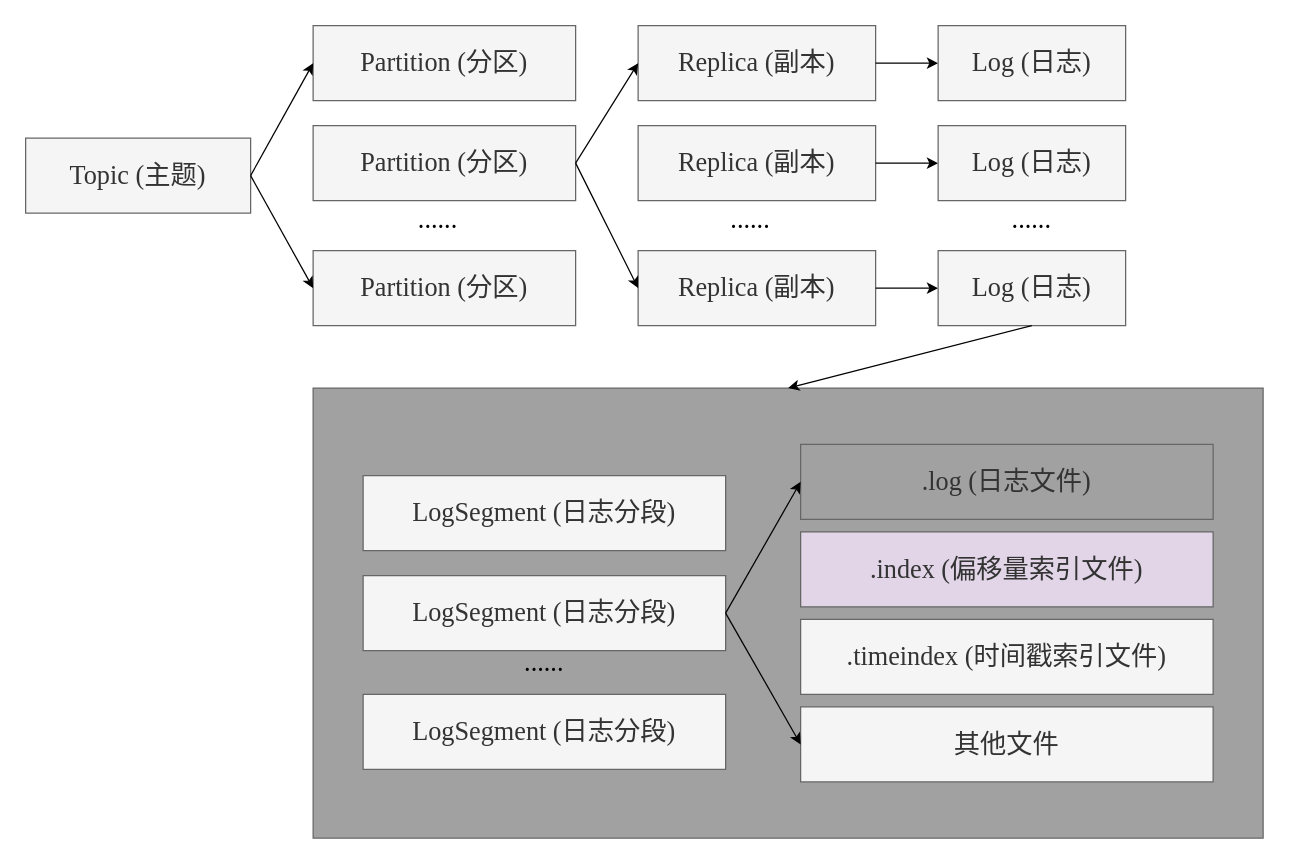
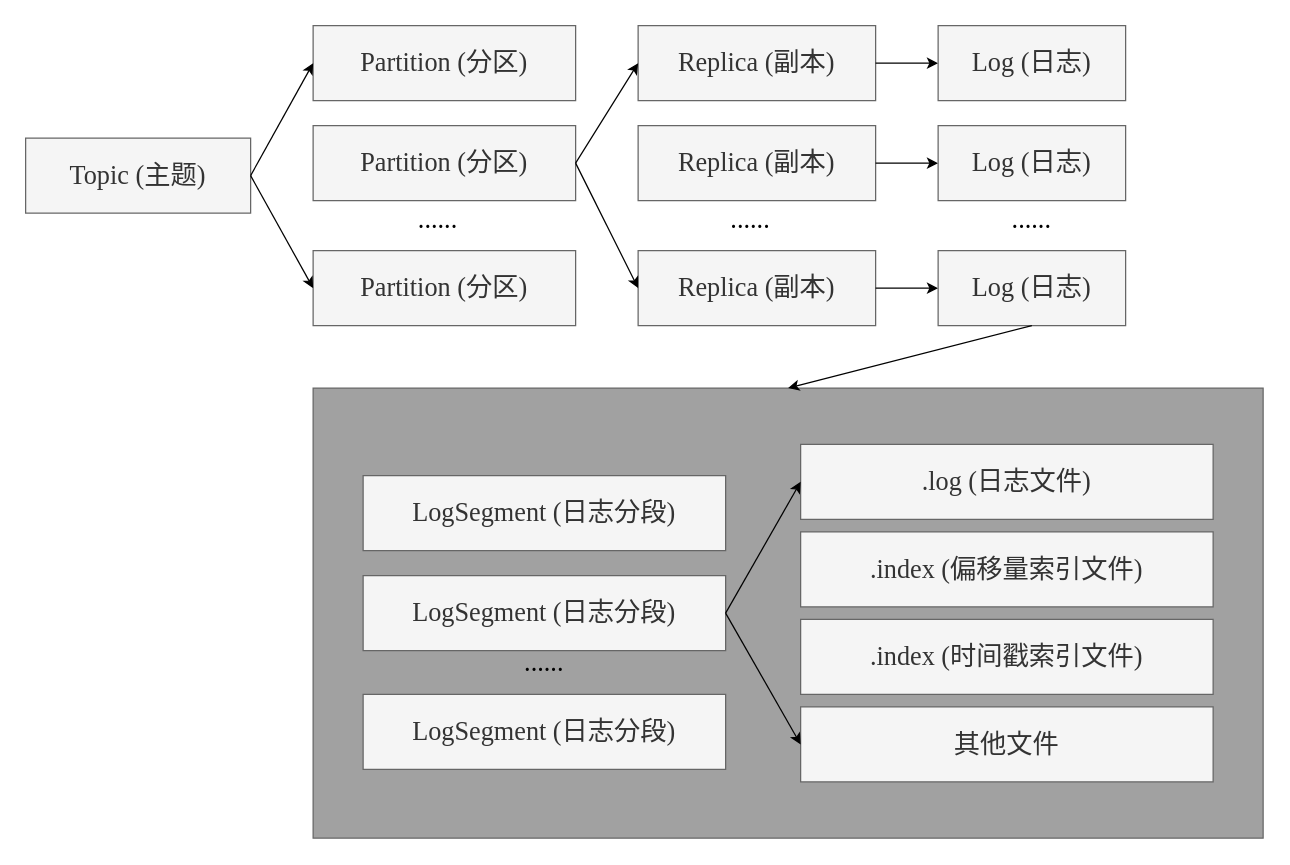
(1007, 482) -> (1007, 482)
(1007, 569) -> (1007, 569)
(1007, 657) -> (1007, 657)
